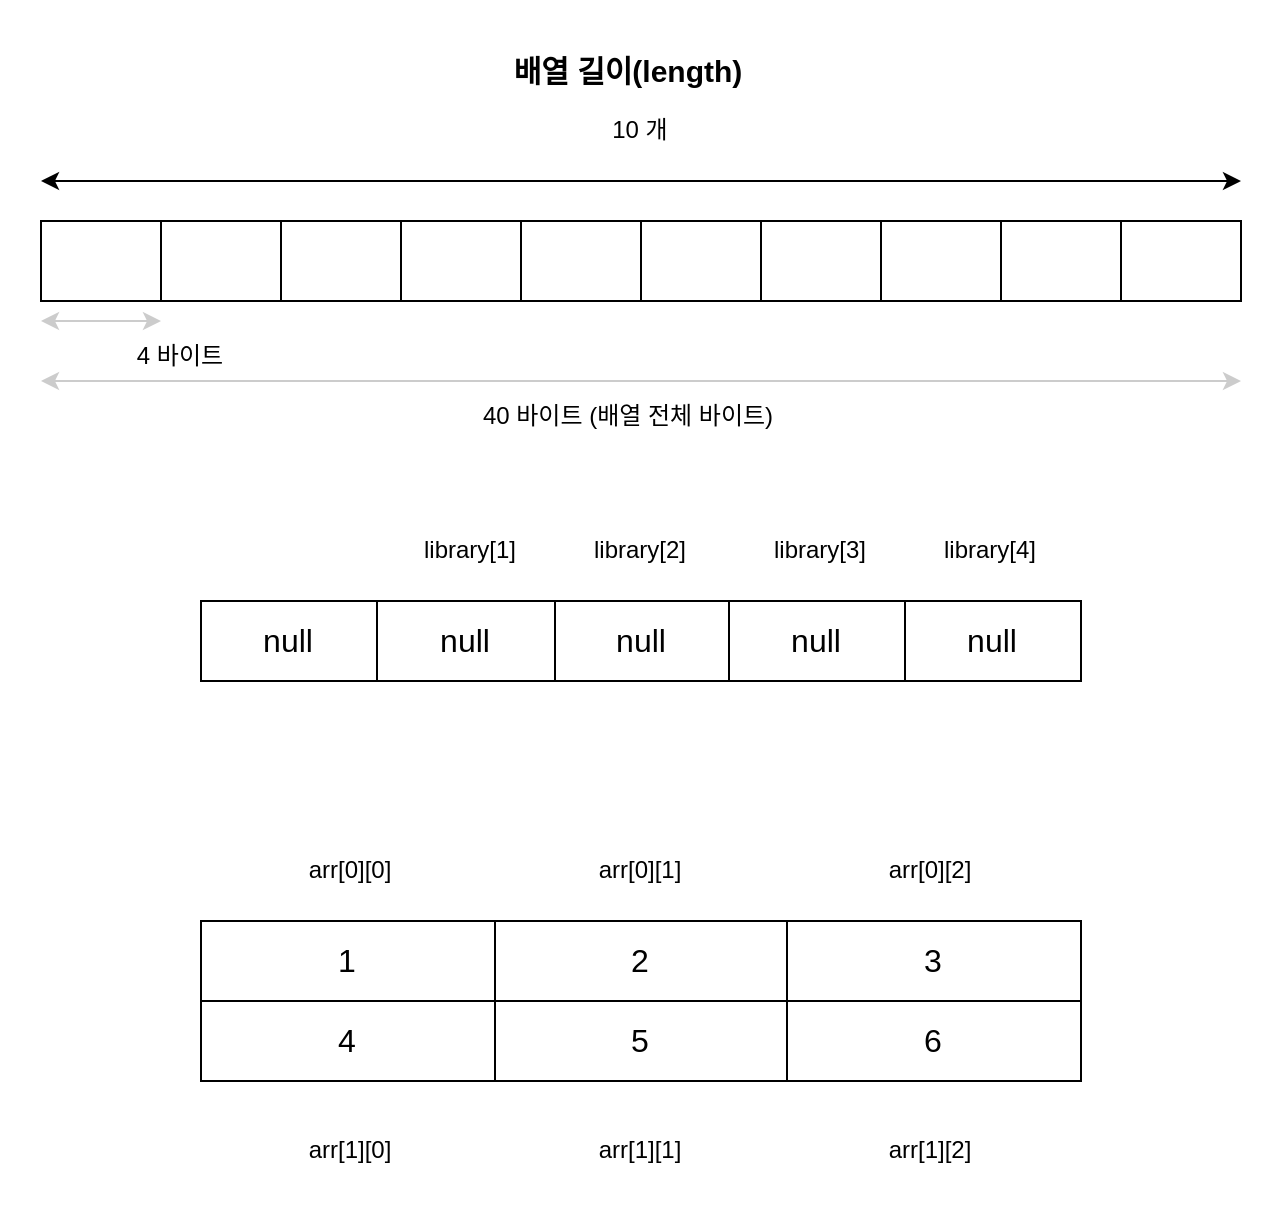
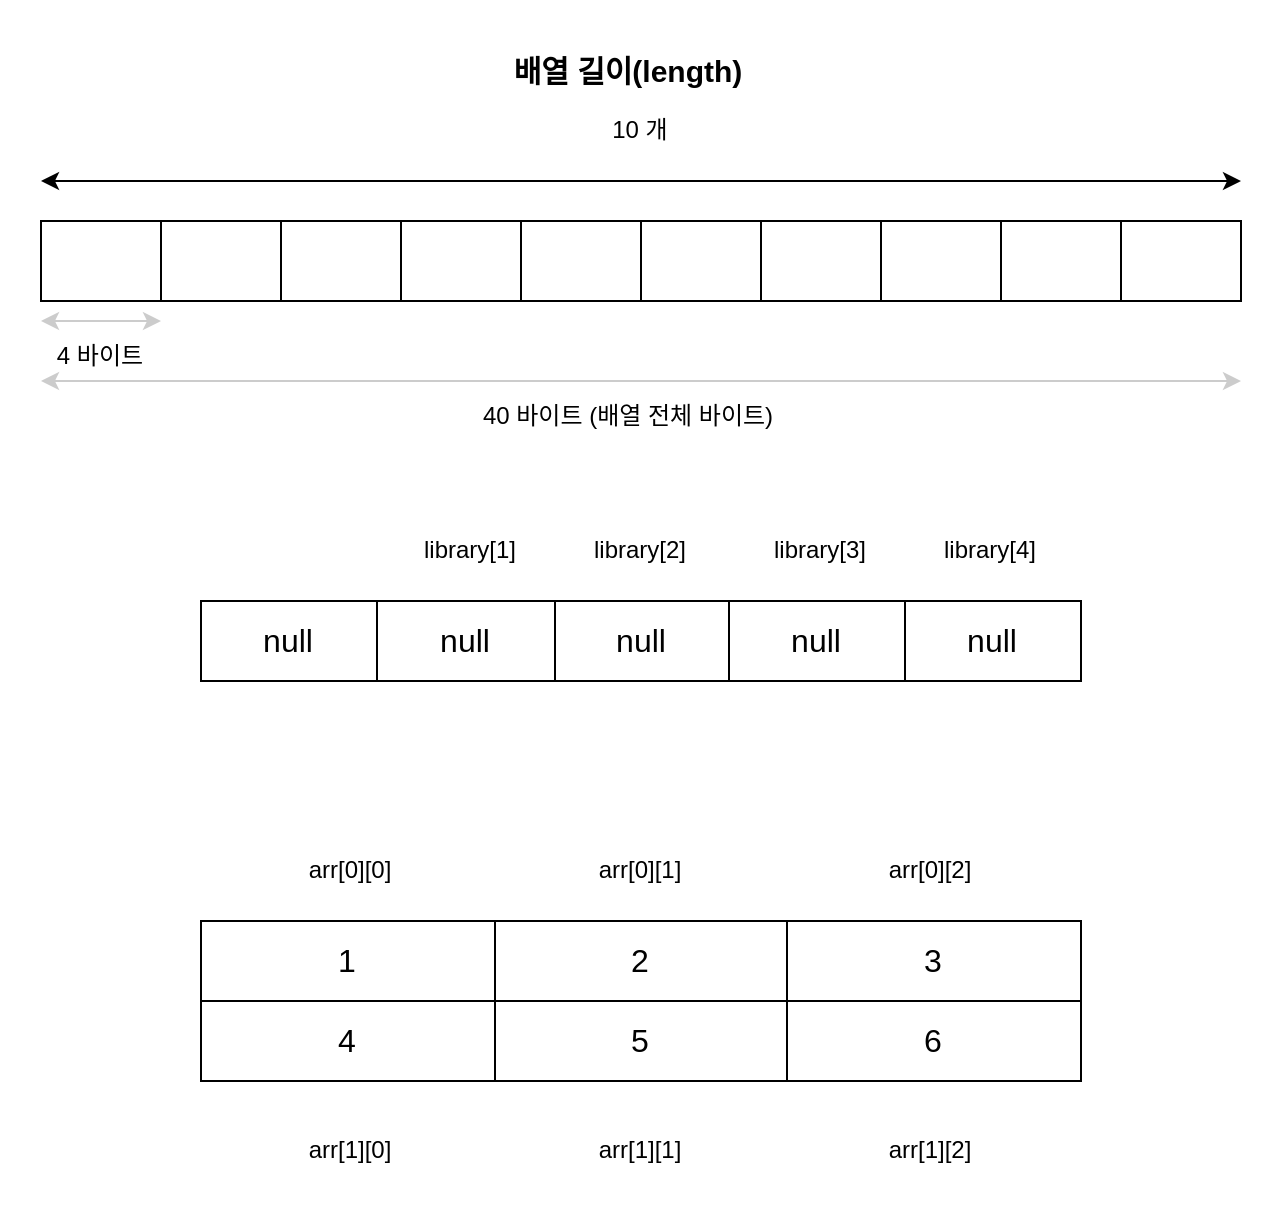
(181, 357) -> (101, 357)
